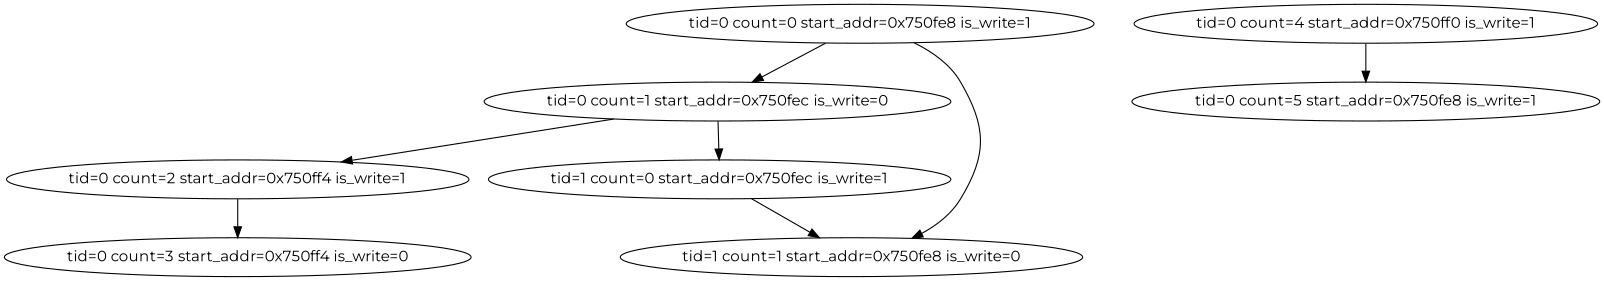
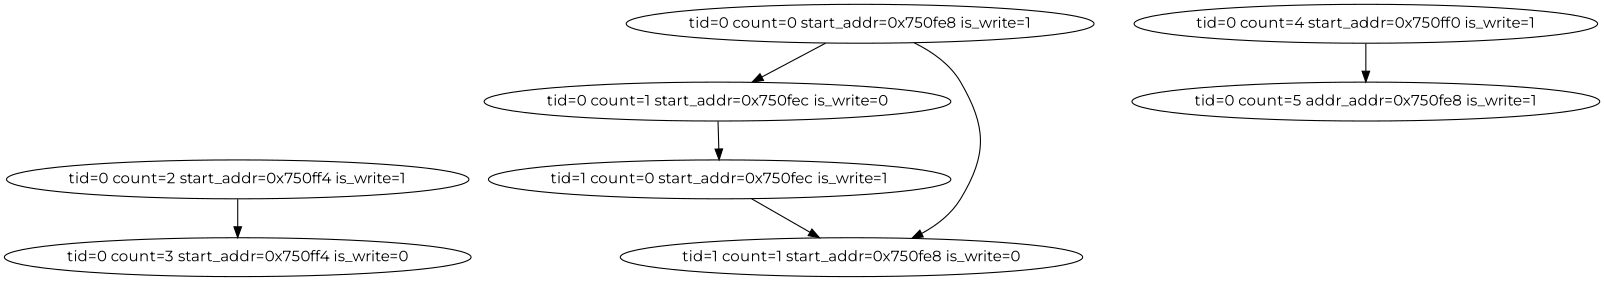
(1366, 102) -> (1366, 102)
(483, 140) -> none
